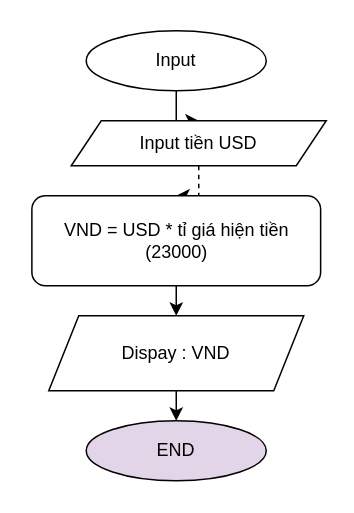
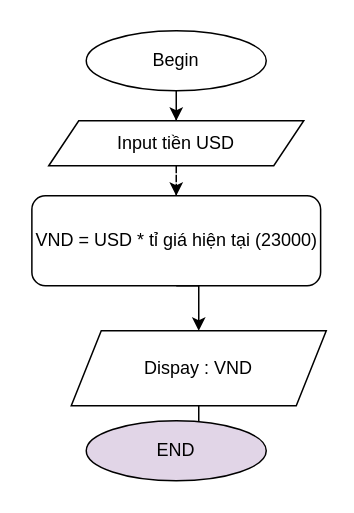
(176, 61) -> (176, 61)
(199, 143) -> (176, 143)
(177, 241) -> (177, 241)
(176, 353) -> (199, 368)
